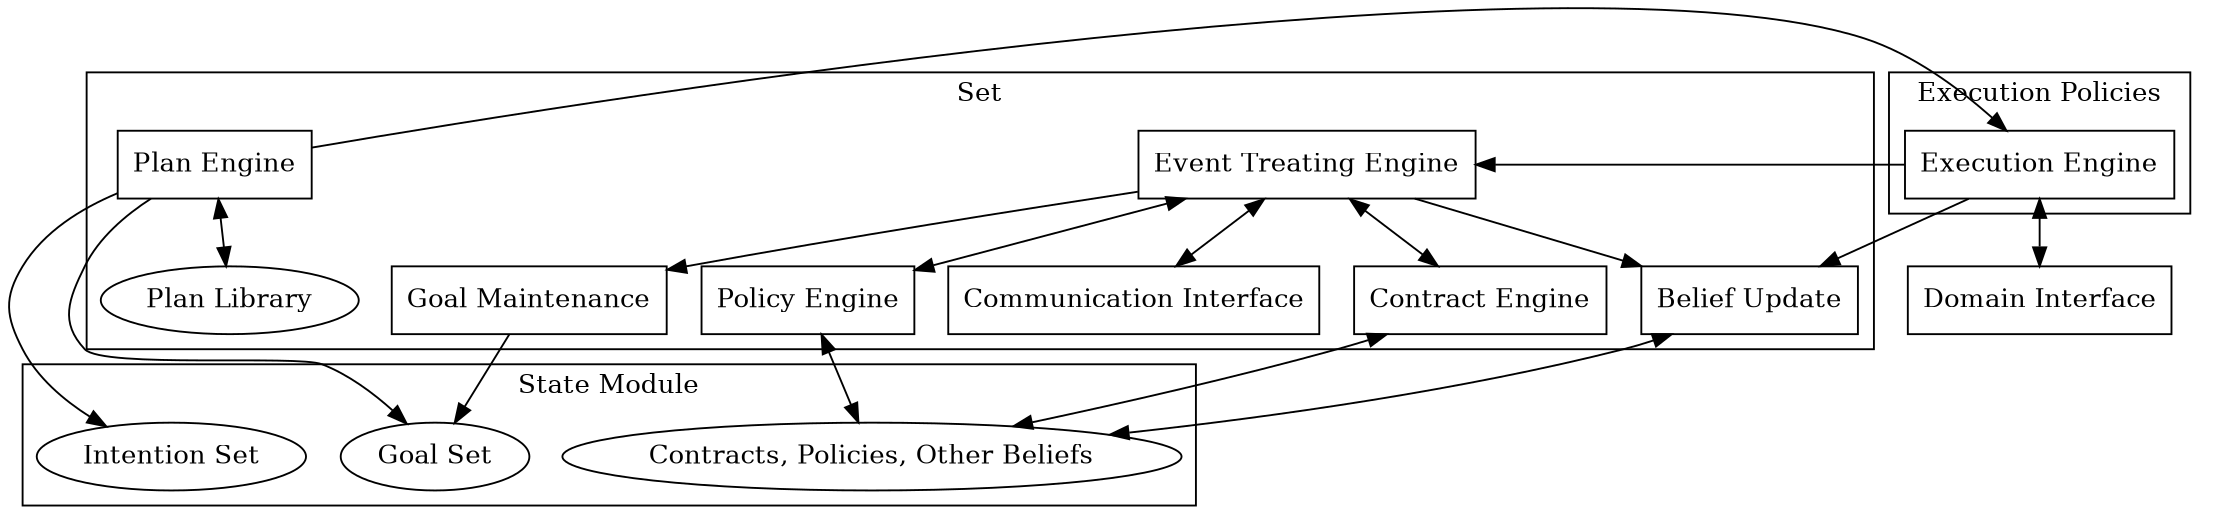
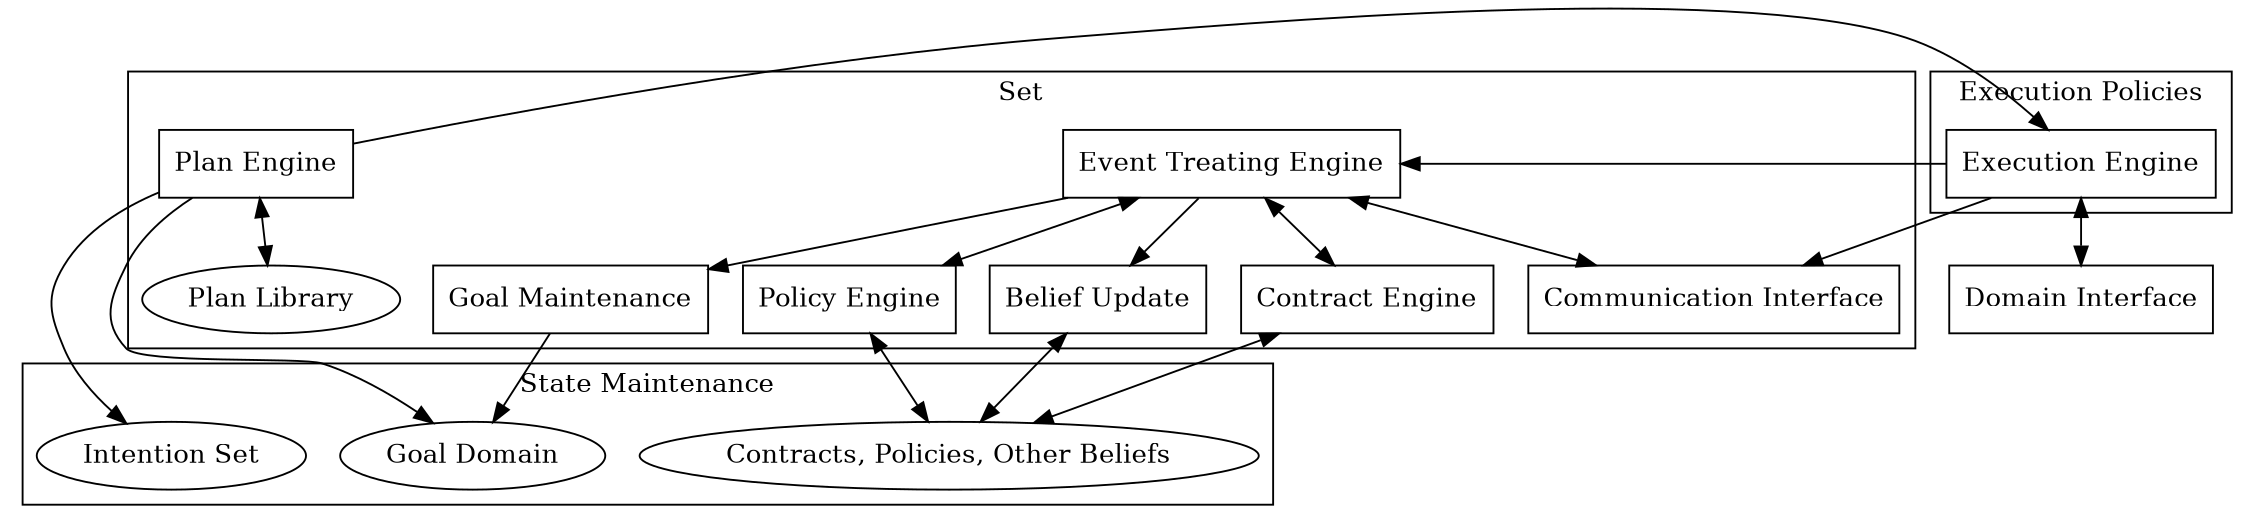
(1903, 229) -> (1902, 230)
(609, 386) -> (648, 385)
(435, 457) -> (473, 456)
